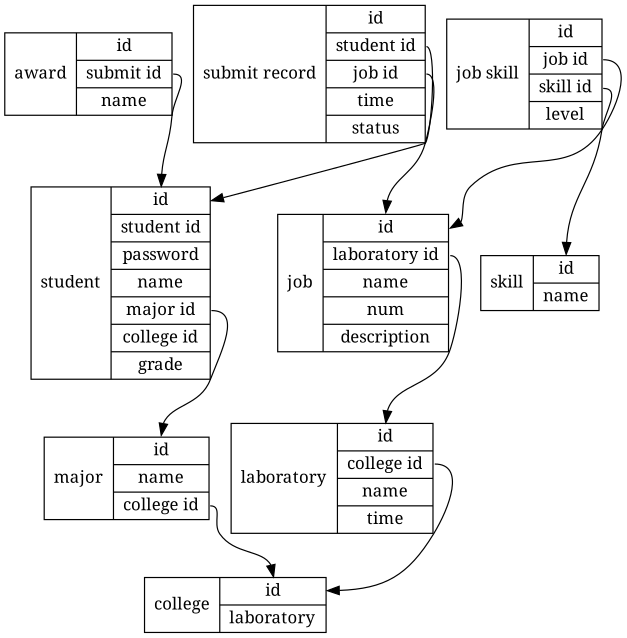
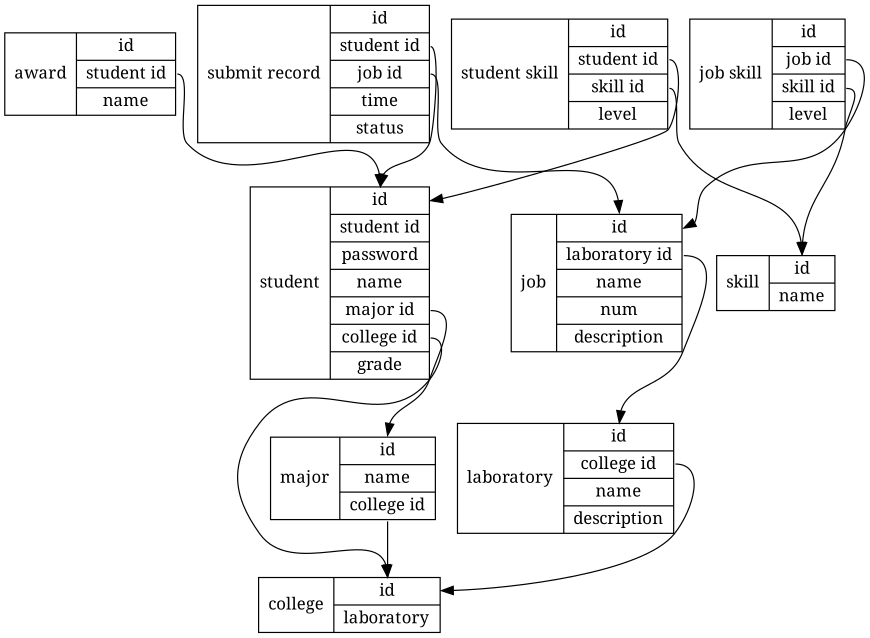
(124, 73) -> (126, 73)
none -> (560, 74)
none -> (253, 433)
(385, 519) -> (619, 519)
